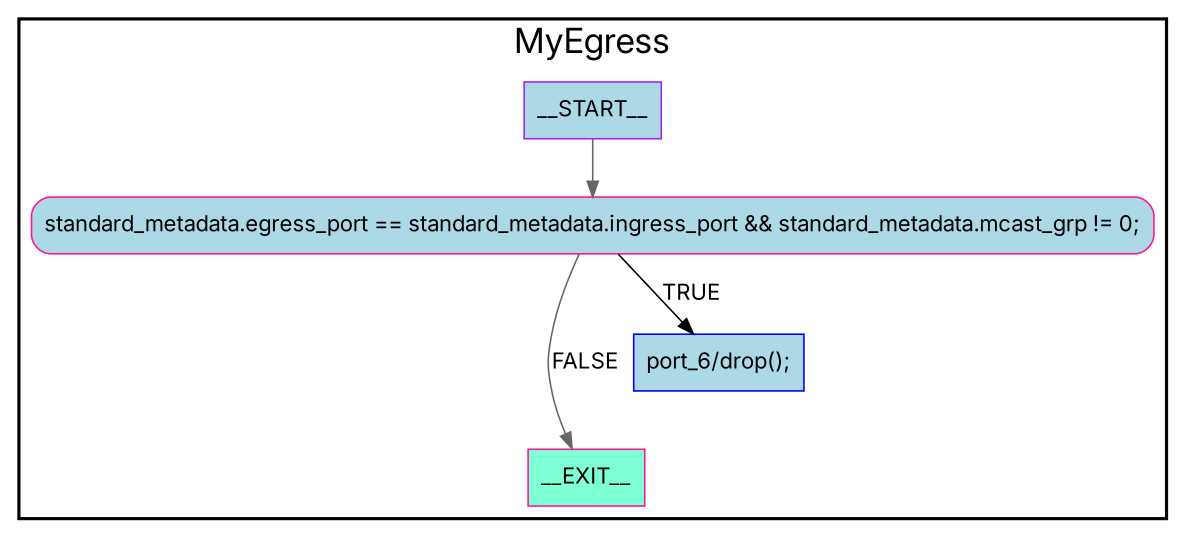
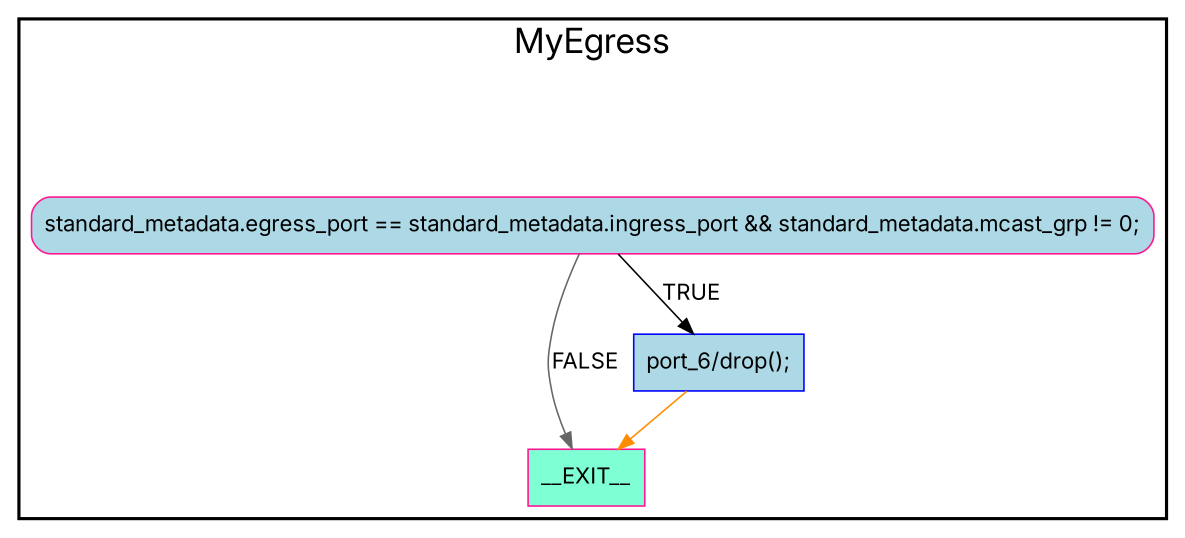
(593, 110) -> none
none -> (659, 415)
